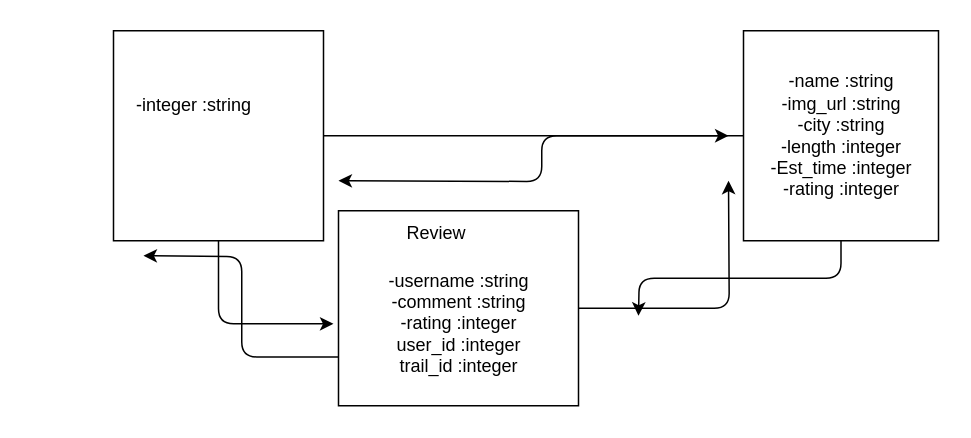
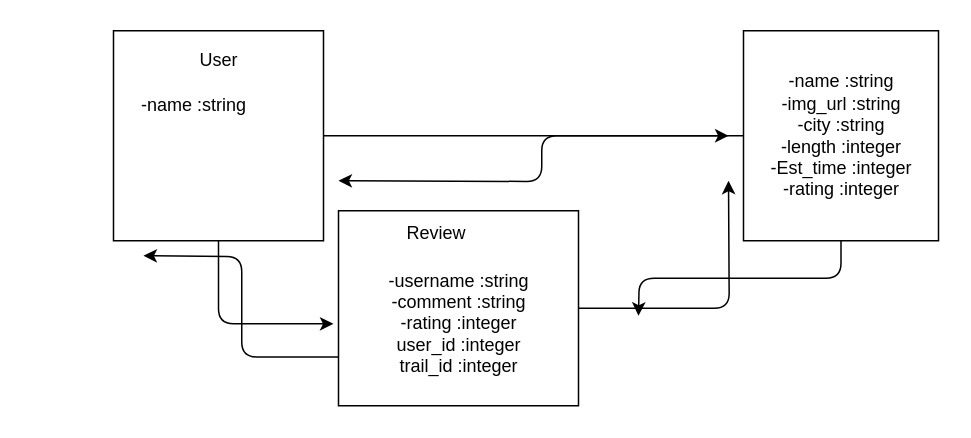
none -> (218, 61)
(144, 106) -> (144, 106)
